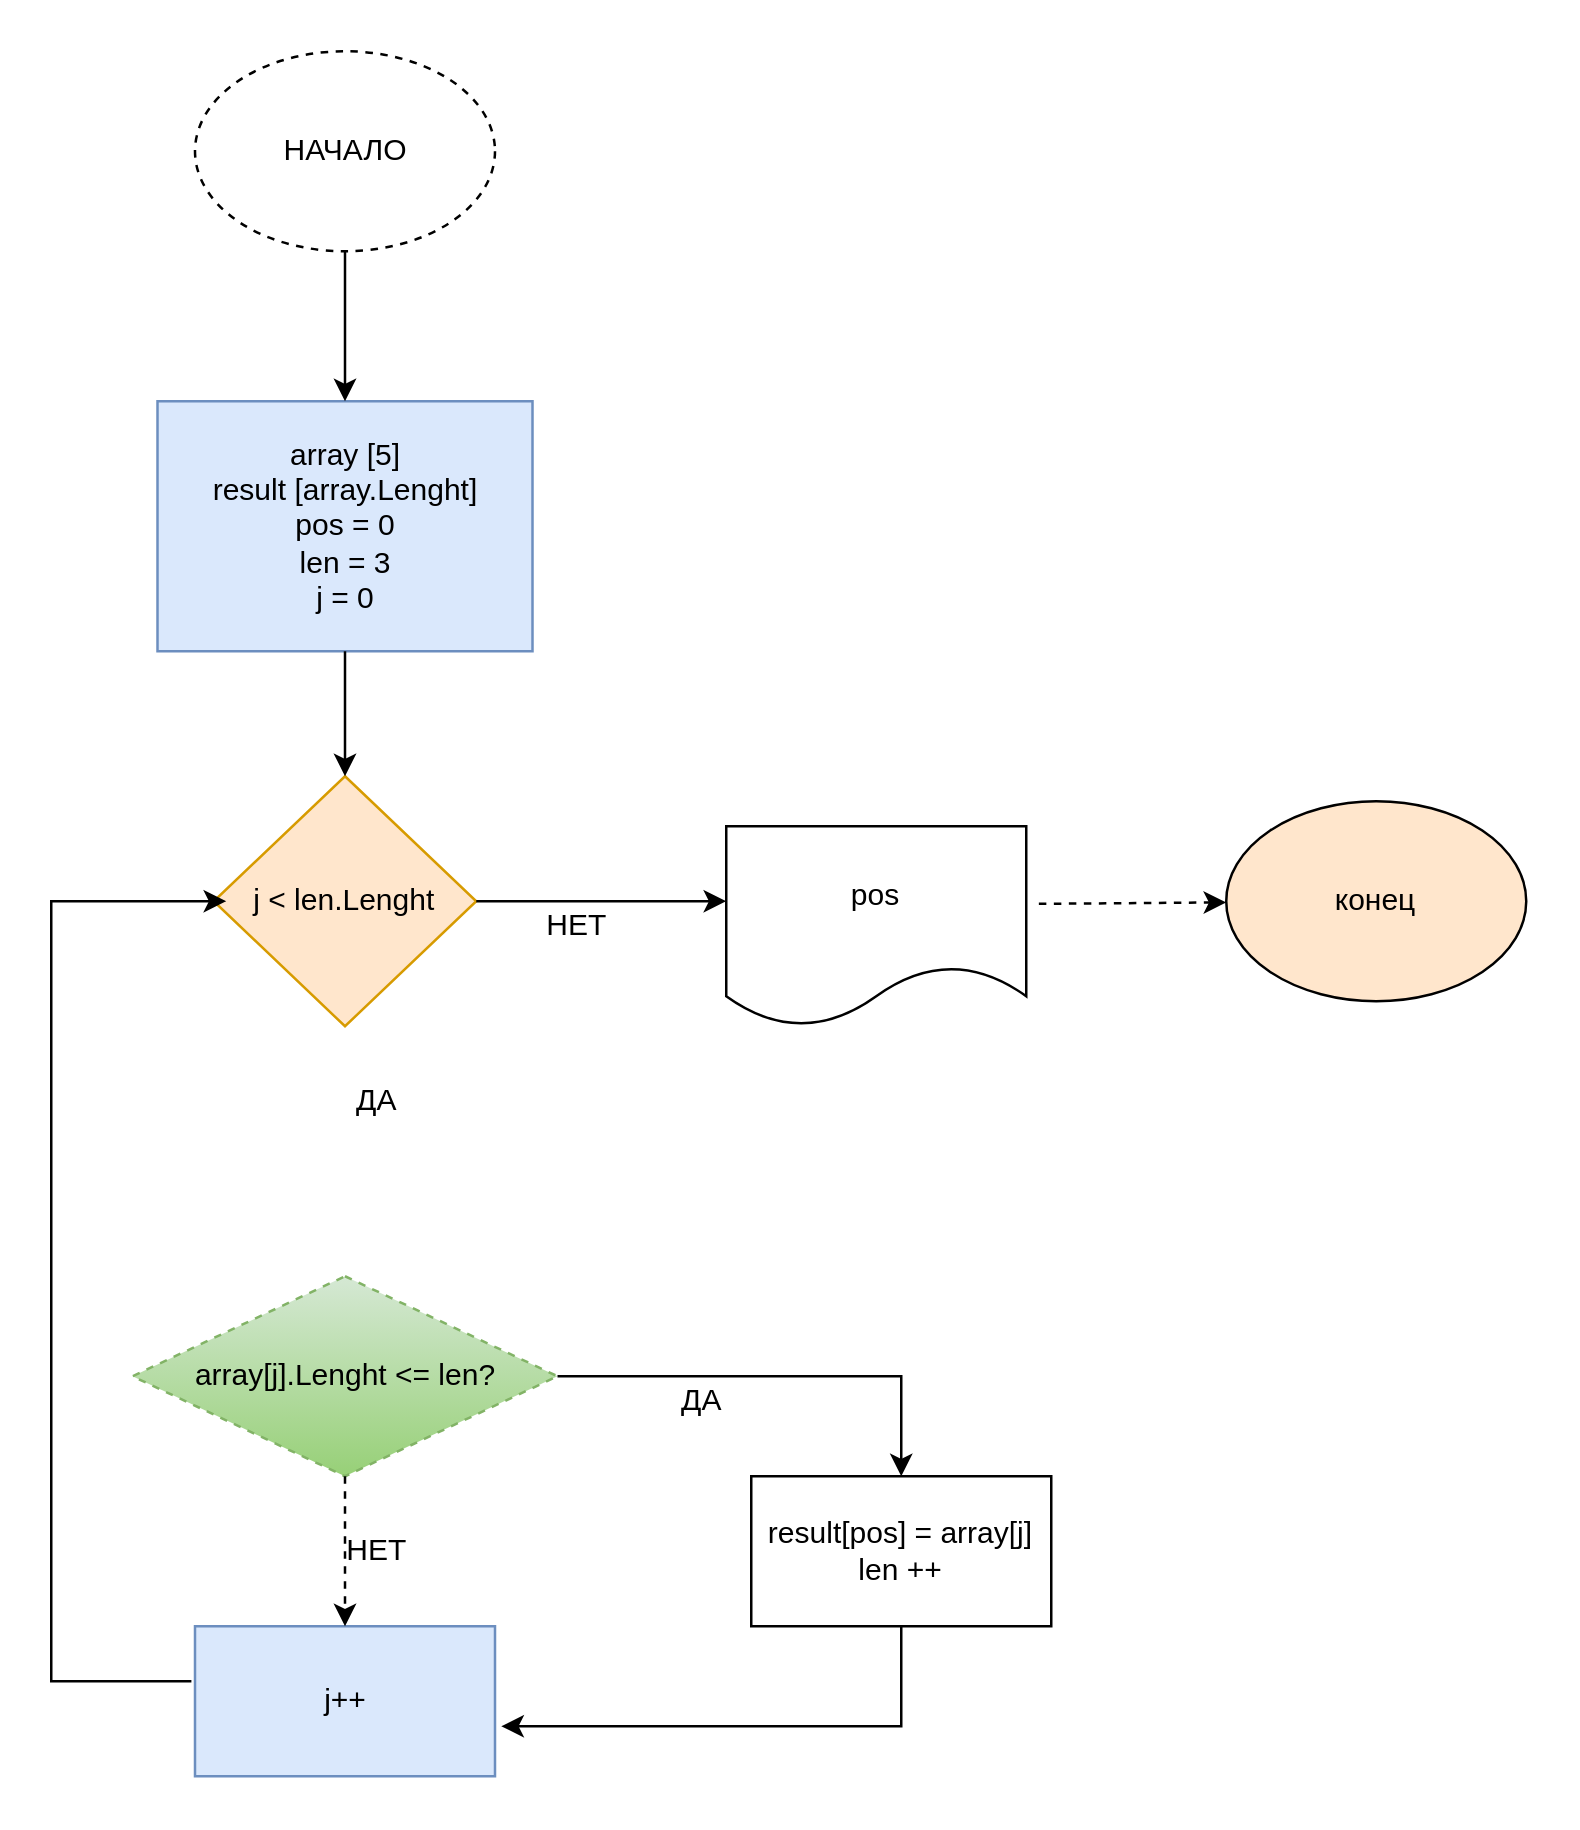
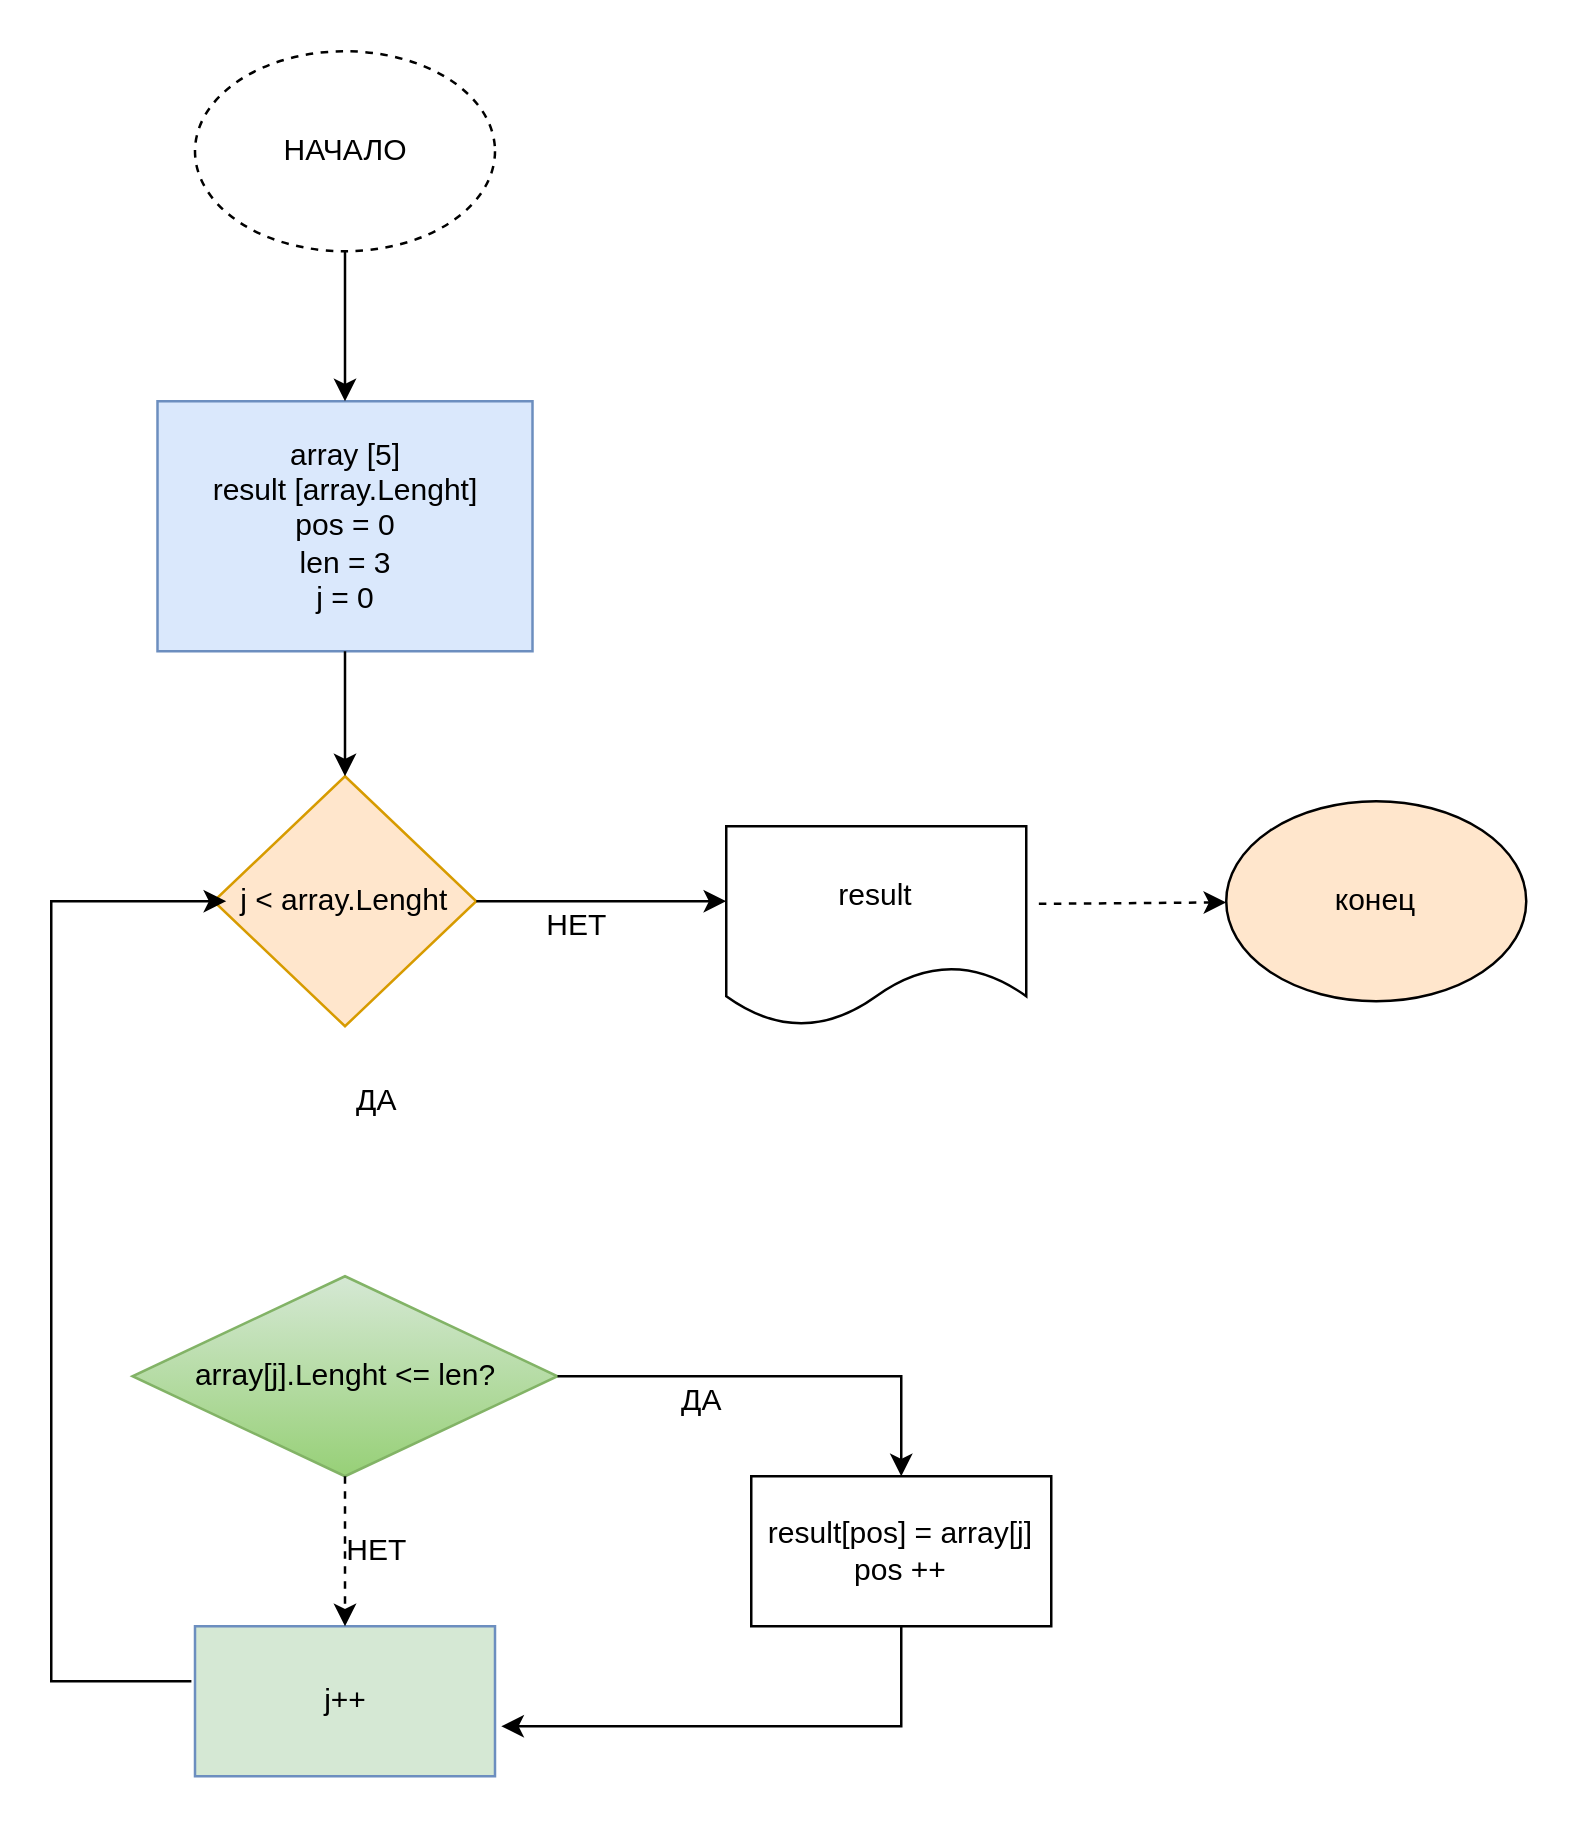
(876, 896) -> (876, 896)
(345, 901) -> (345, 901)
(345, 1376) -> (345, 1376)
(901, 1551) -> (901, 1551)
(345, 1701) -> (345, 1701)
